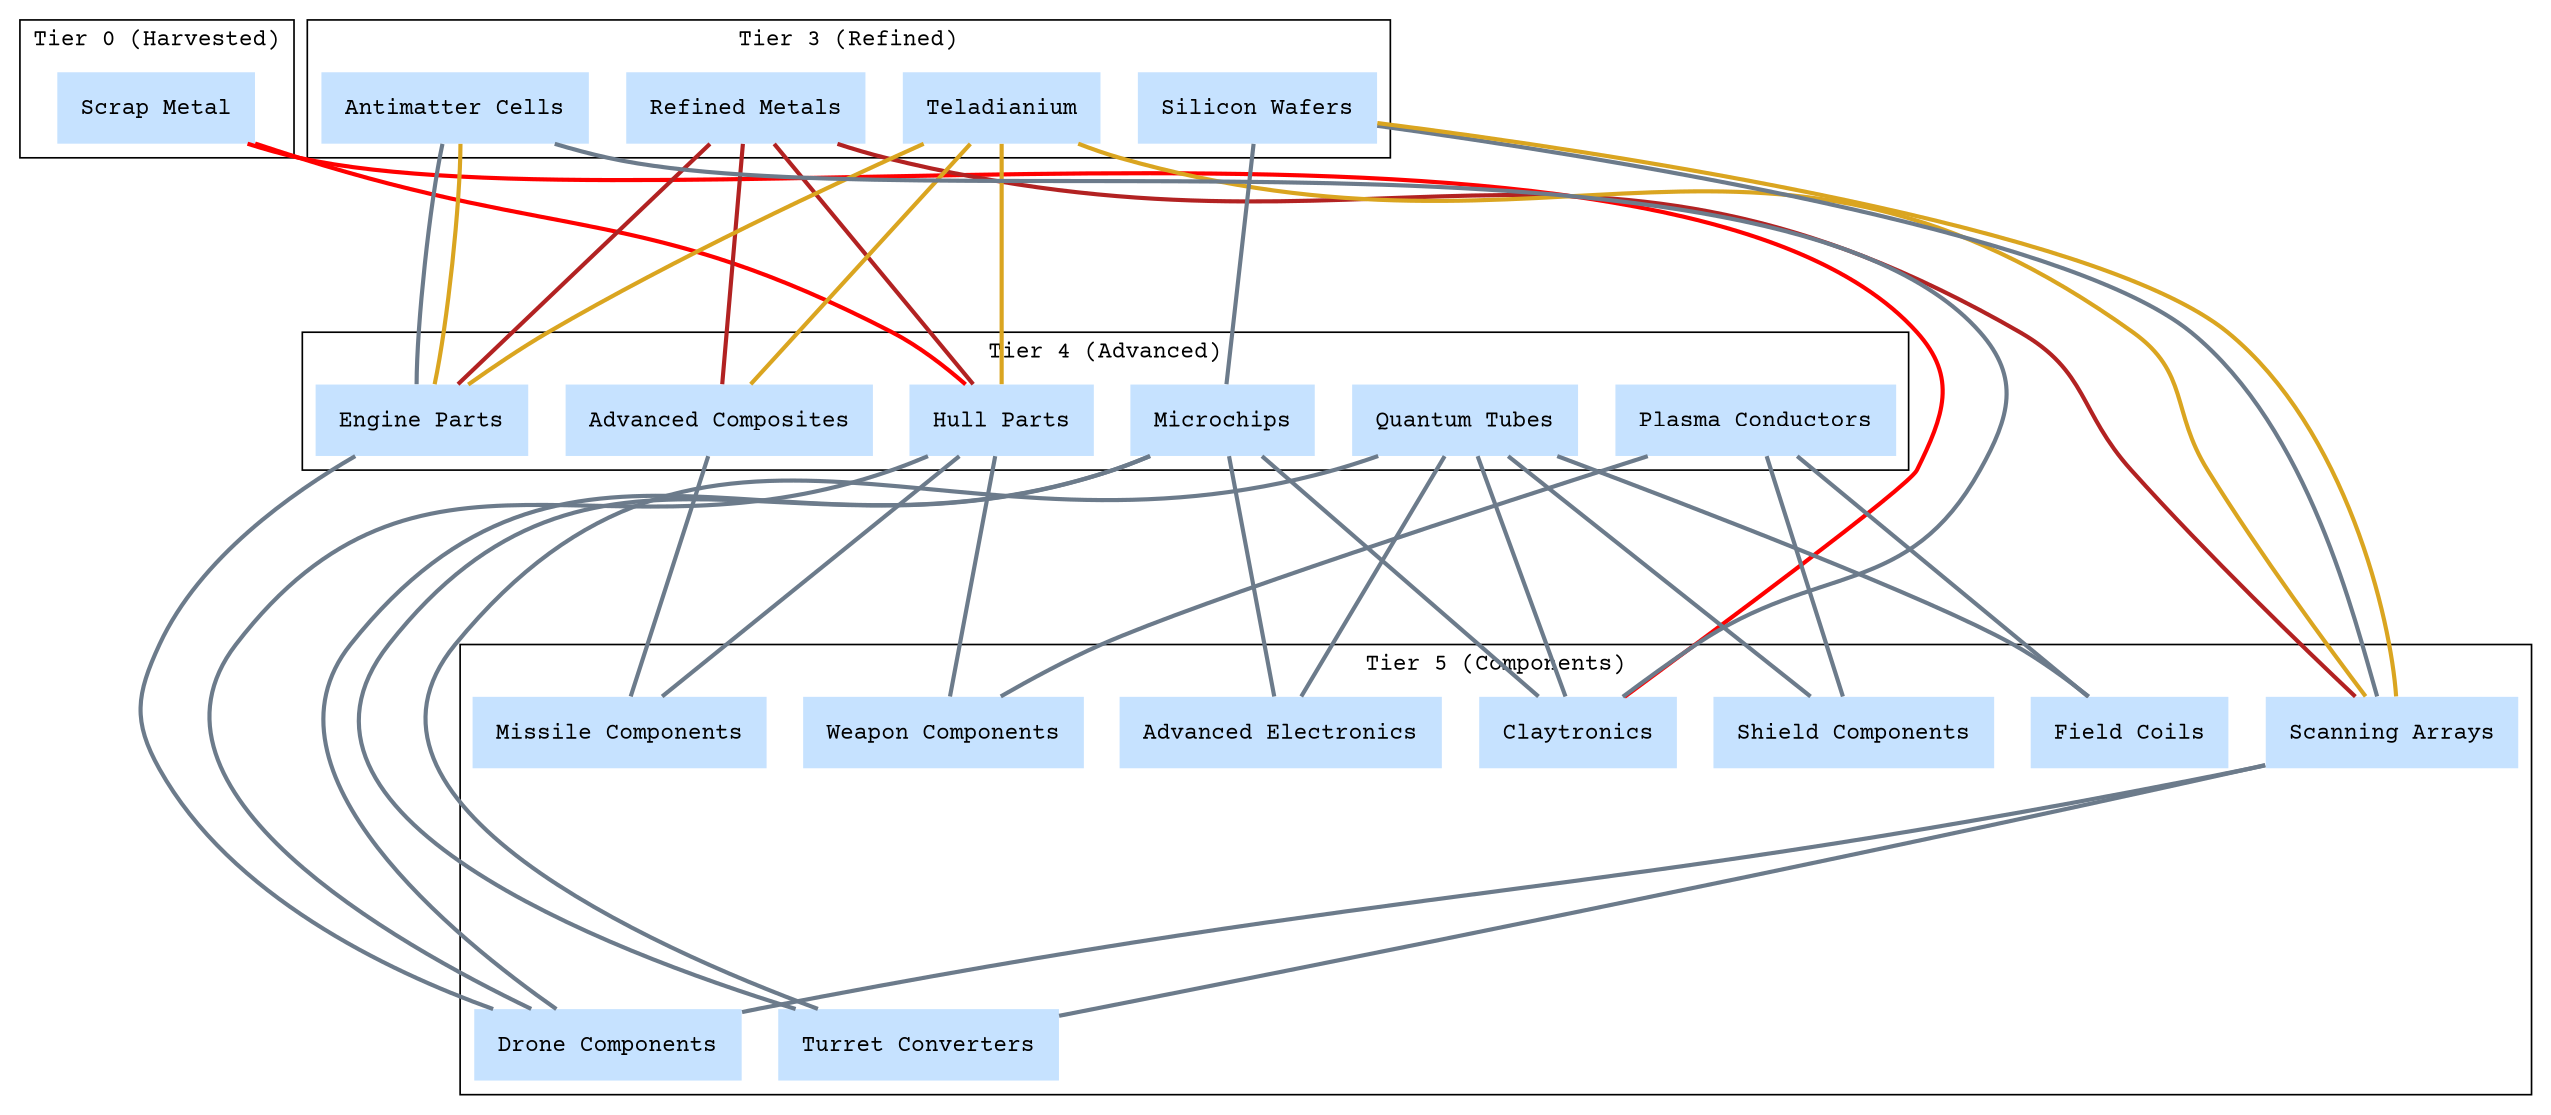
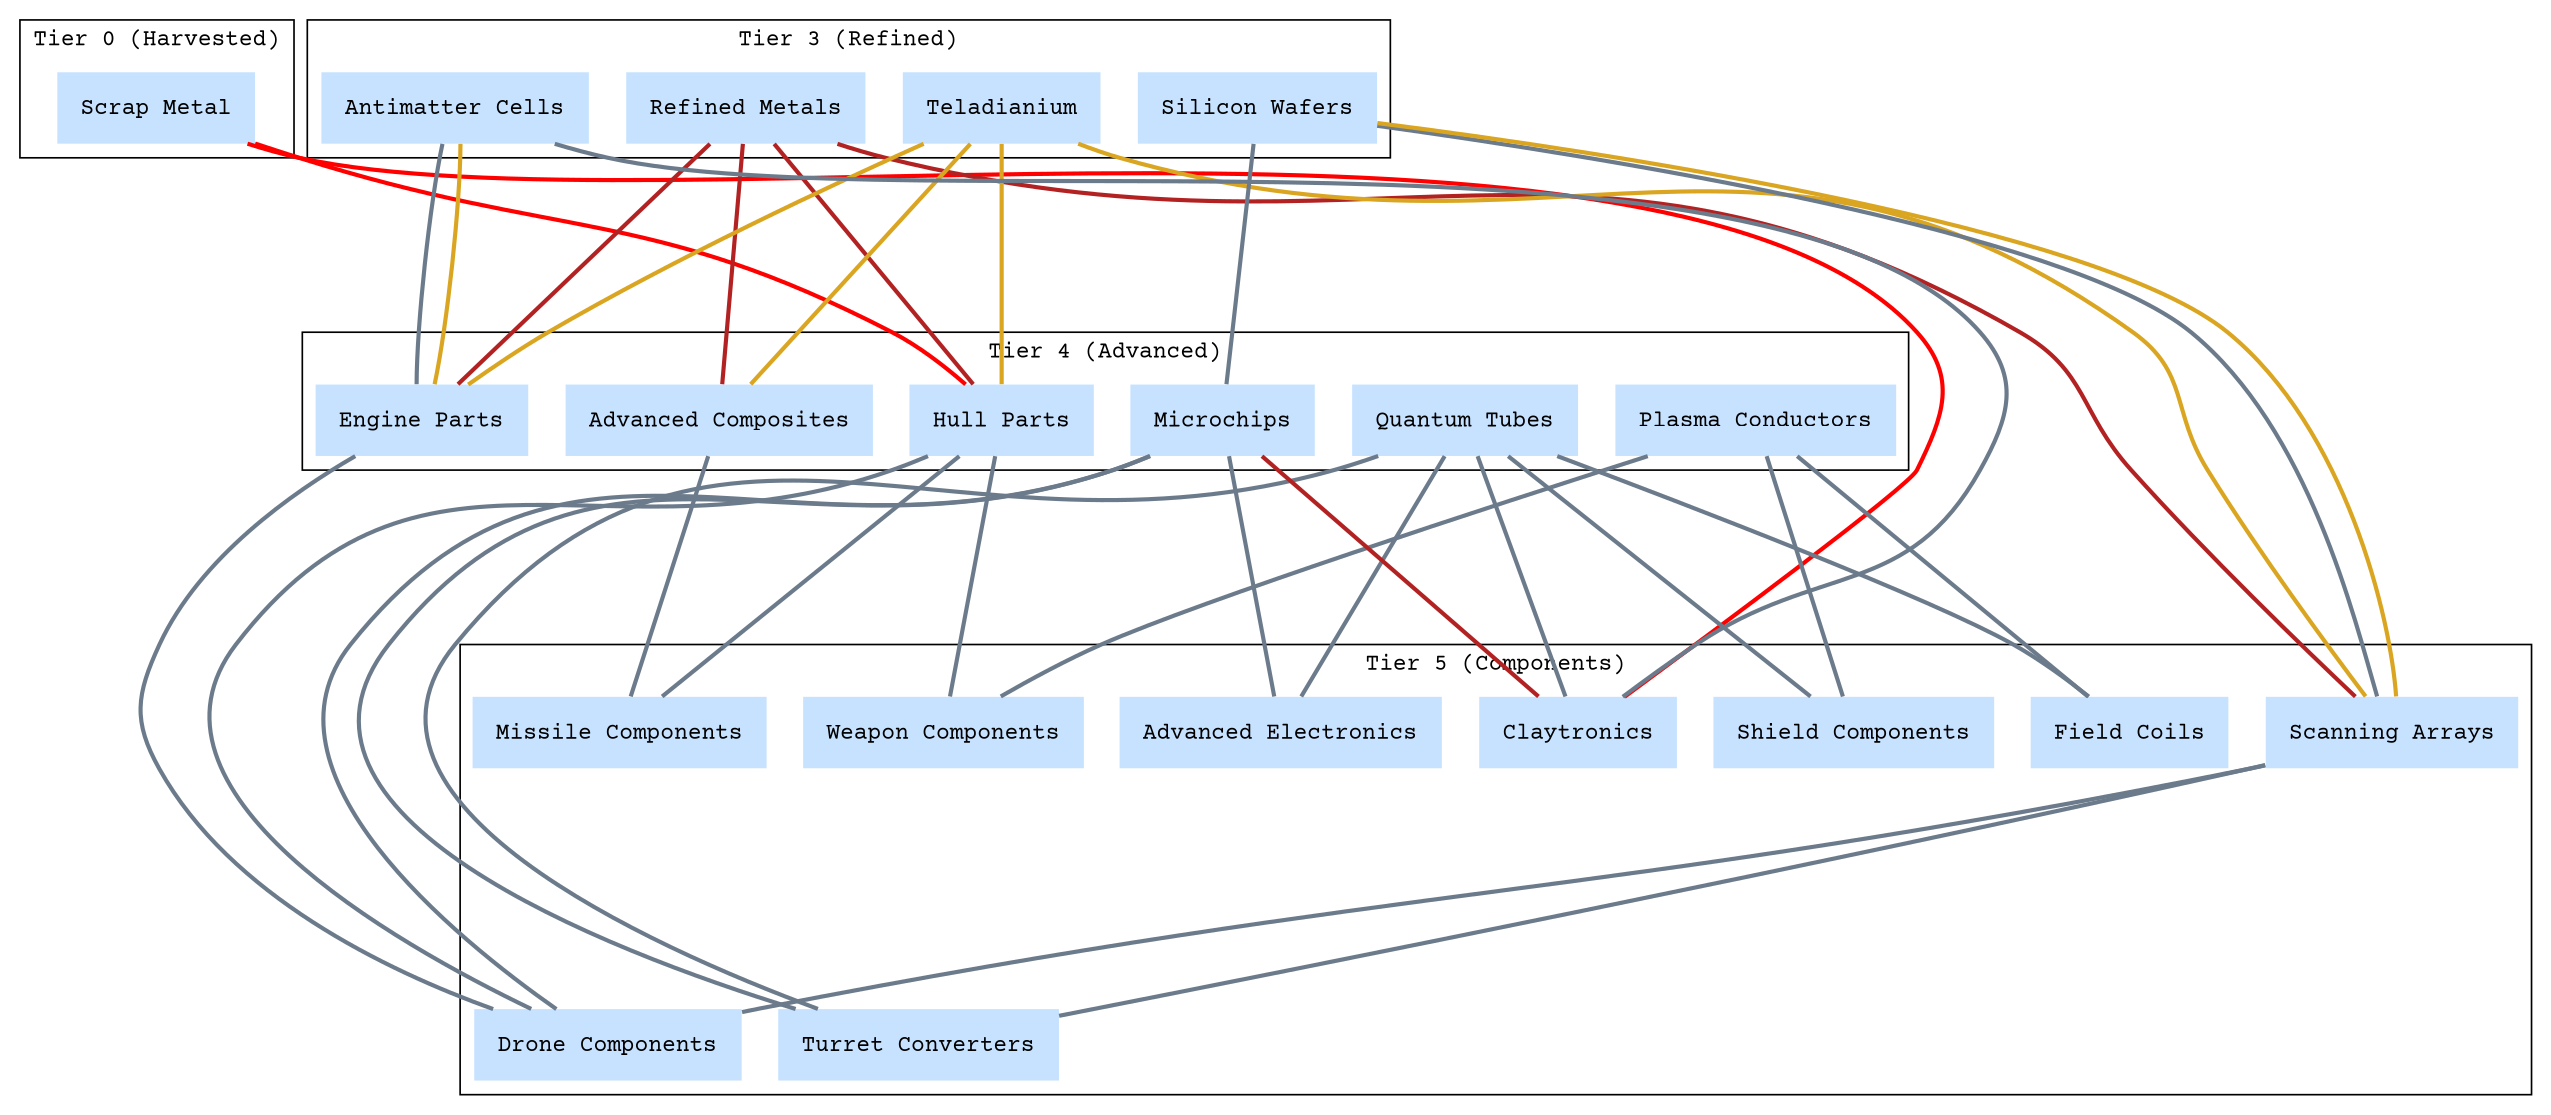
(1400, 576) -> (1400, 576)
